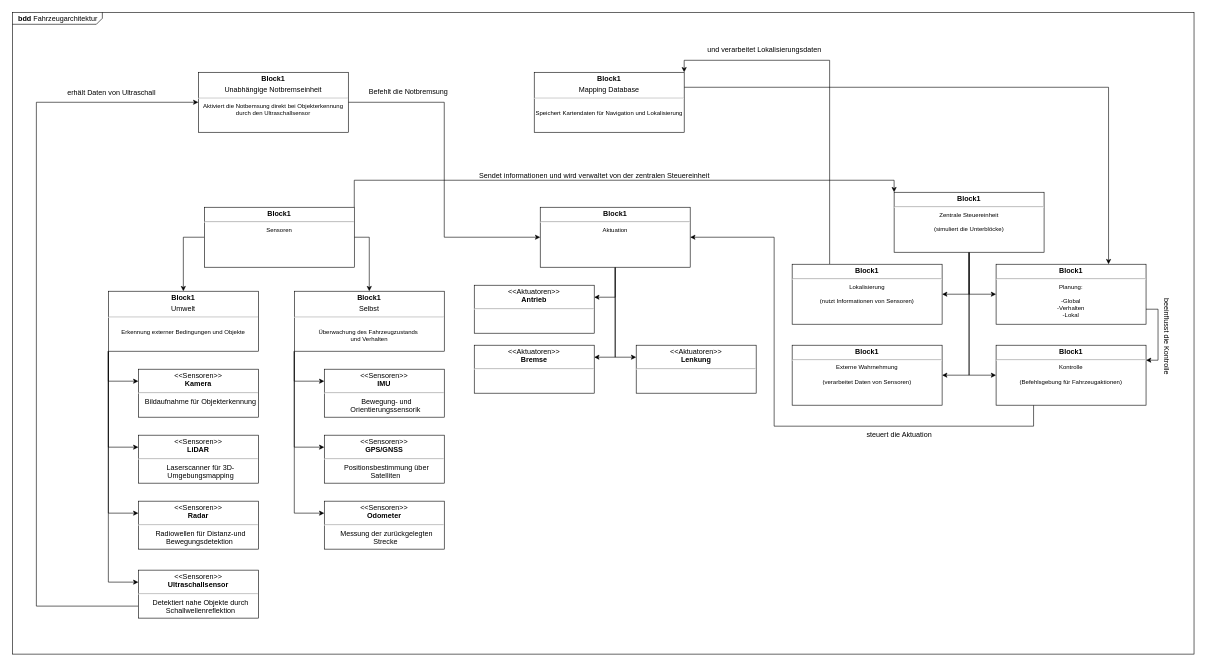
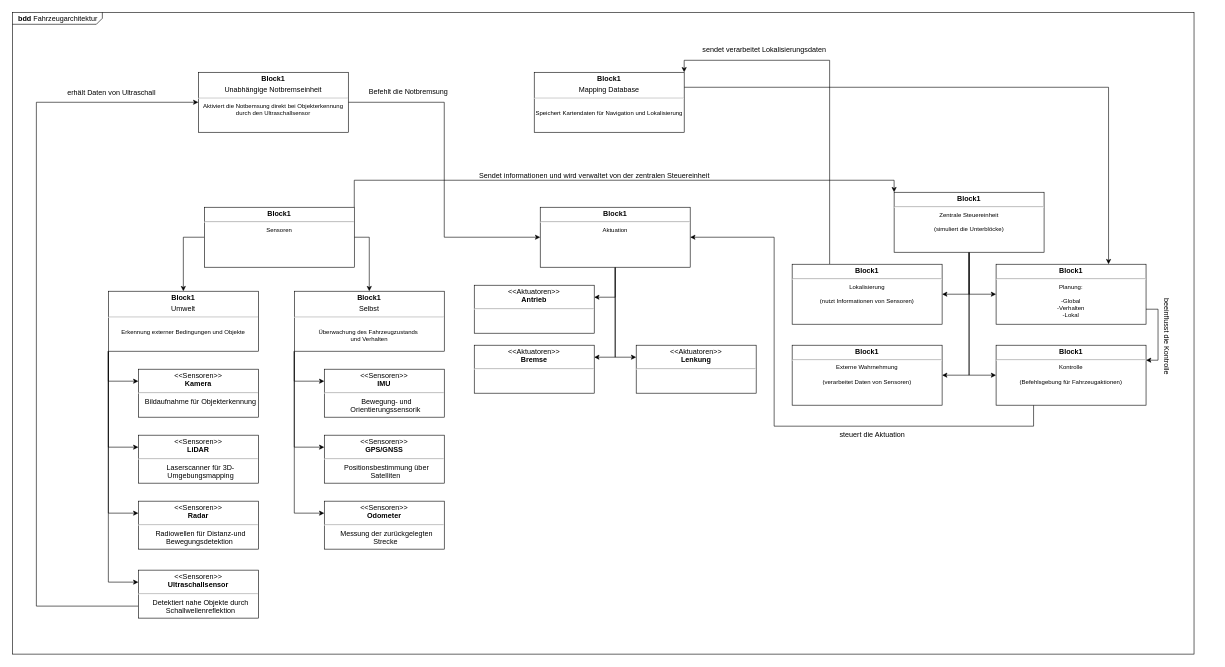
(766, 50) -> (766, 50)
(900, 435) -> (873, 435)
